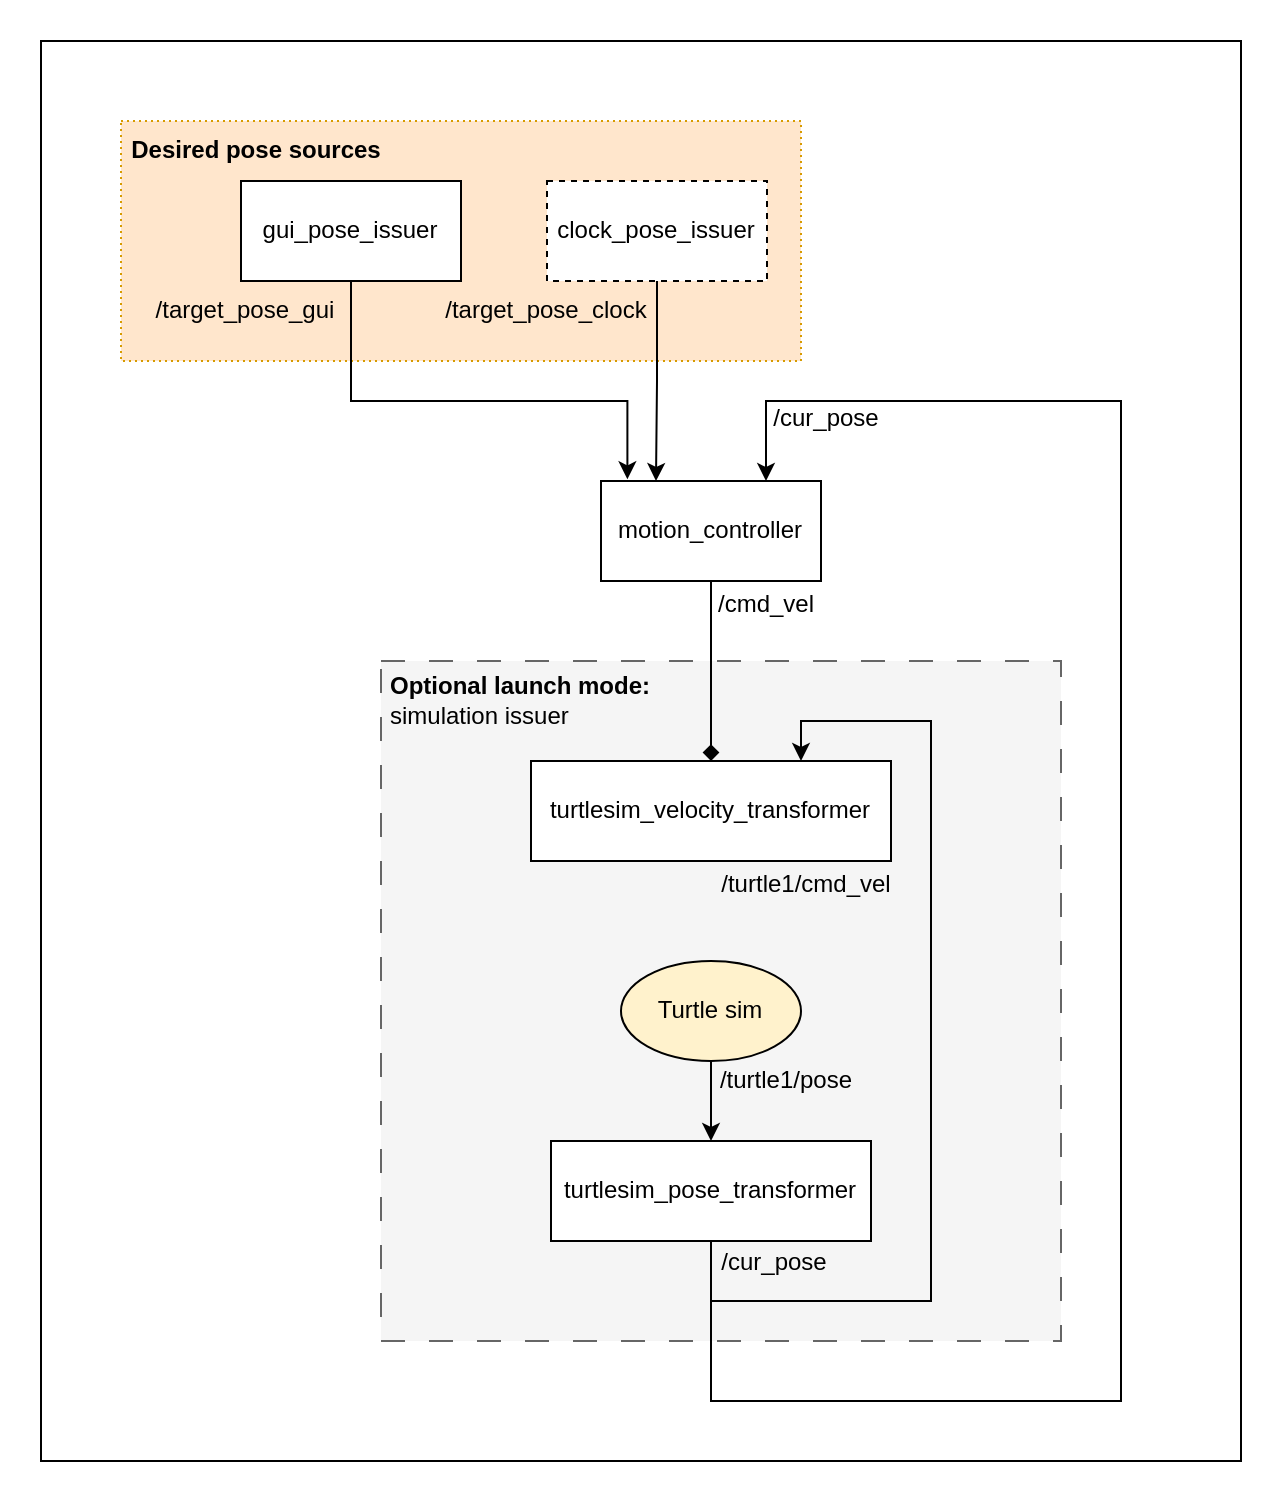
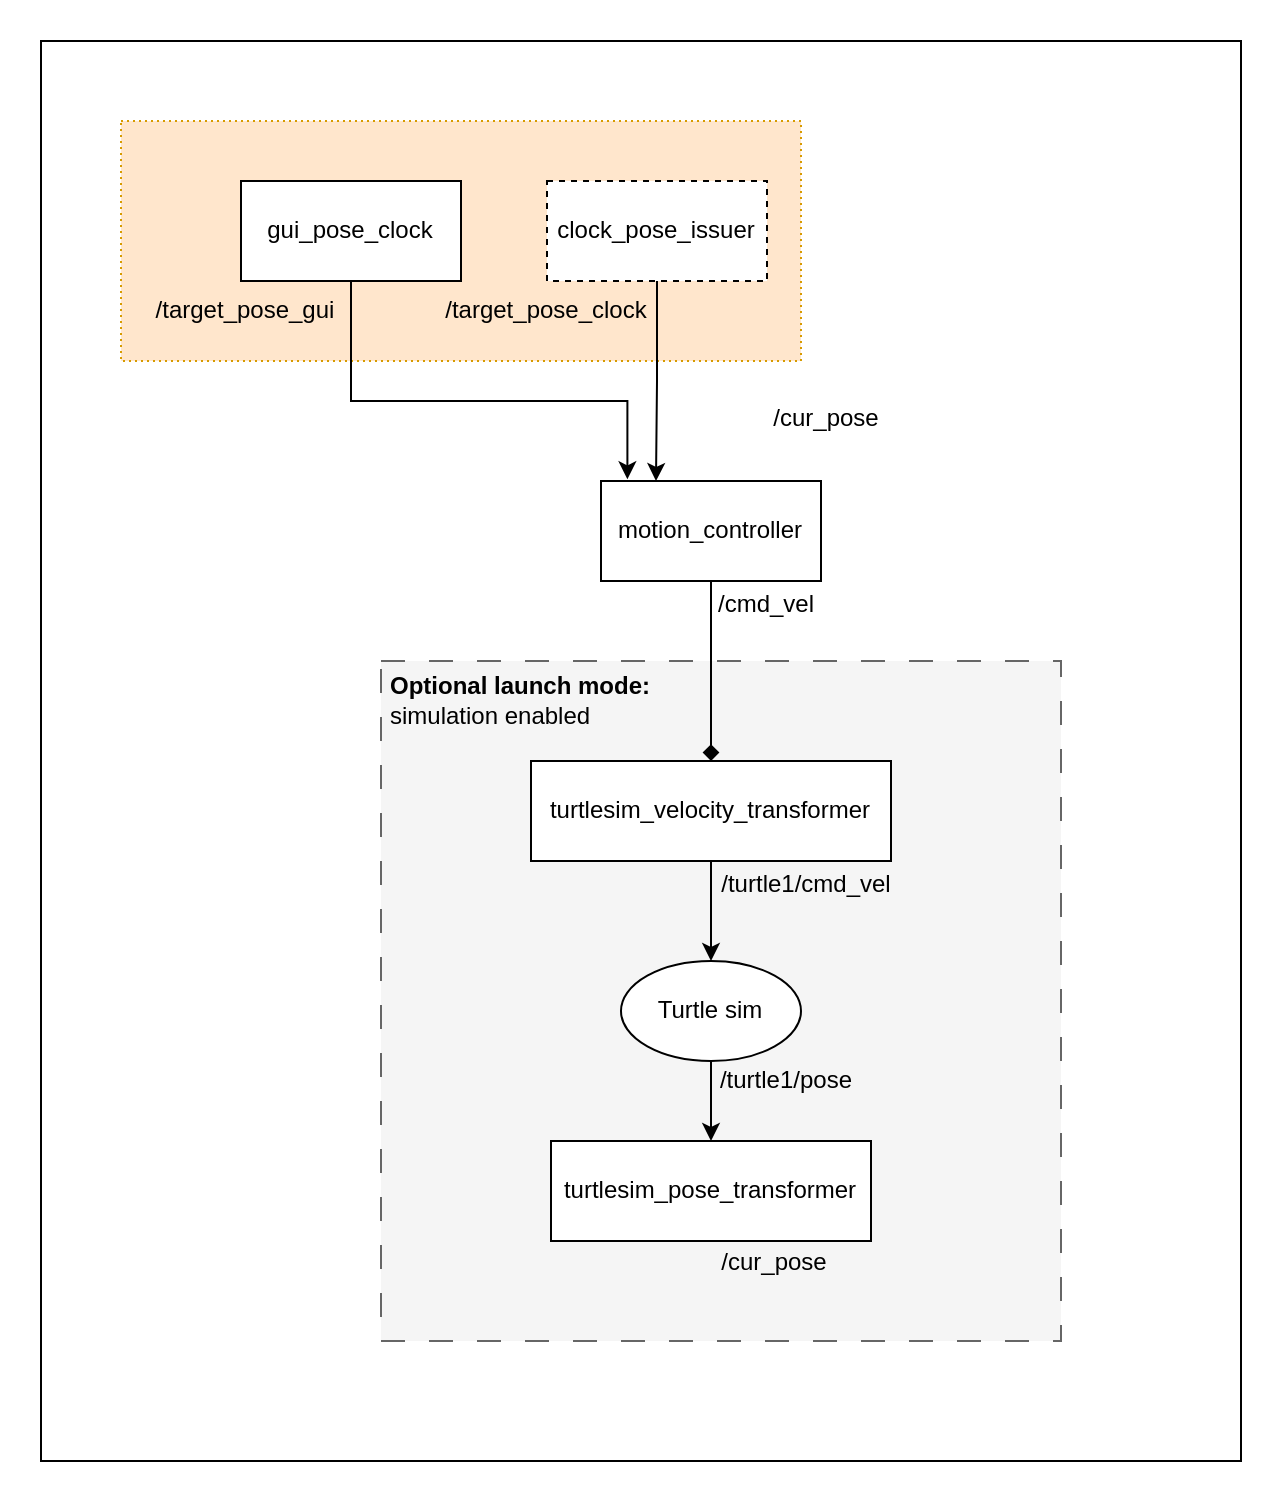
(257, 151) -> none
(351, 231) -> (351, 231)
(513, 701) -> (513, 701)
none -> (711, 904)
(1121, 943) -> none
(711, 1011) -> (711, 1011)
(931, 1041) -> none
